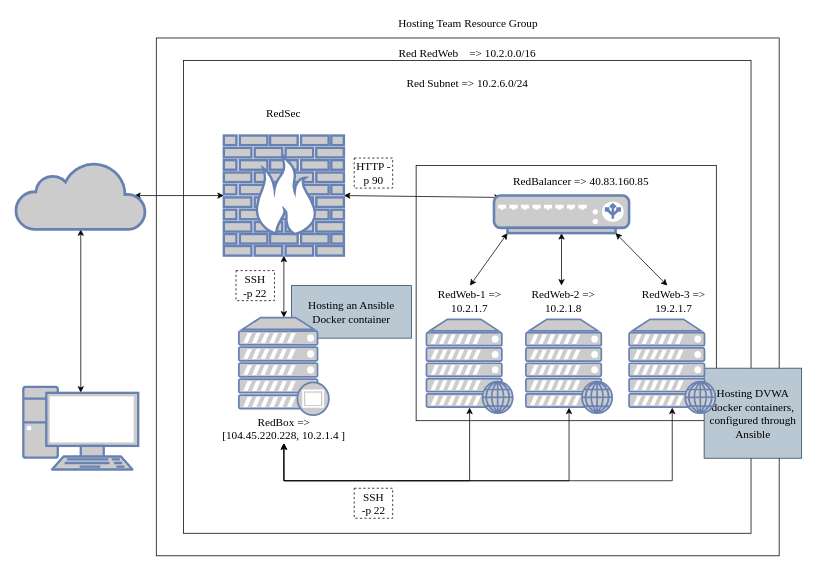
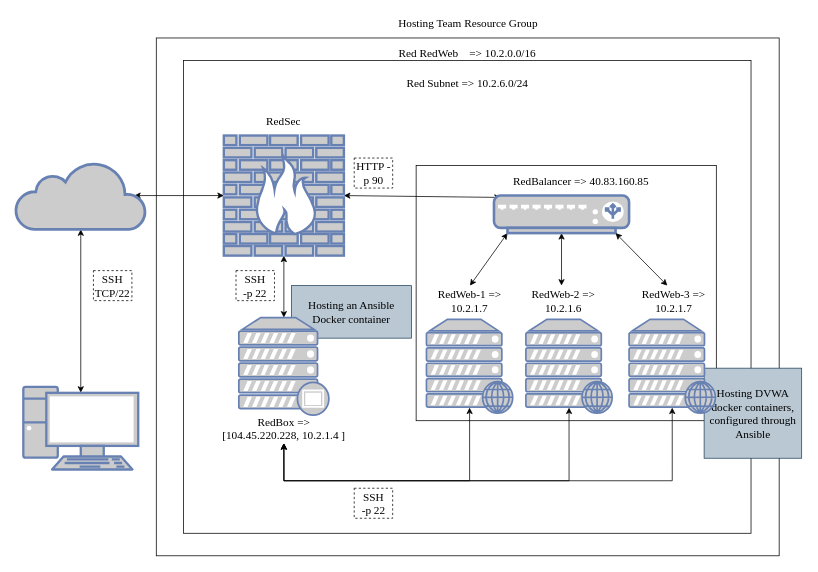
(284, 113) -> (284, 120)
none -> (113, 285)
(563, 300) -> (563, 300)
(674, 300) -> (674, 300)
